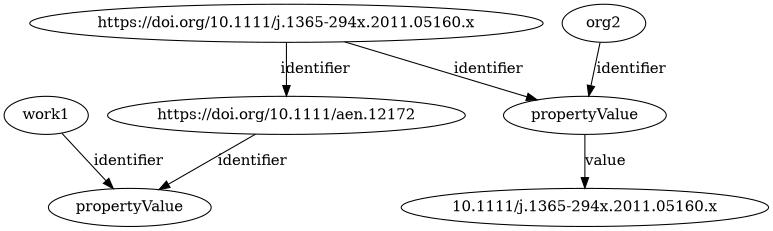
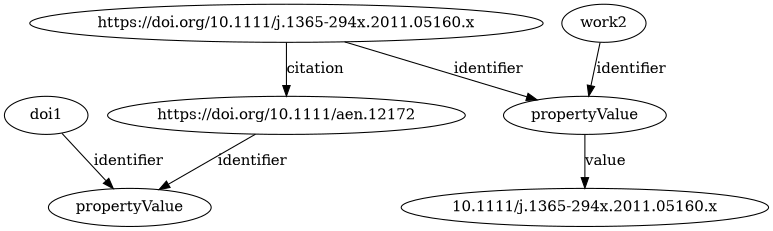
(604, 23) -> (604, 23)
(316, 69) -> (316, 69)
(46, 115) -> (46, 115)
